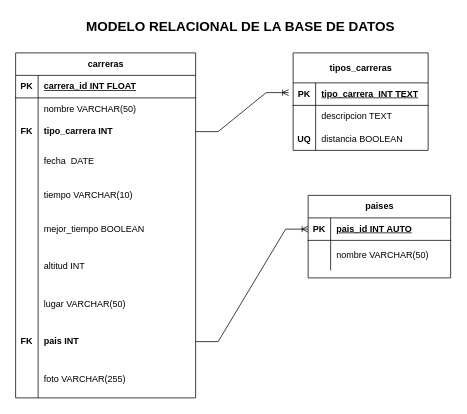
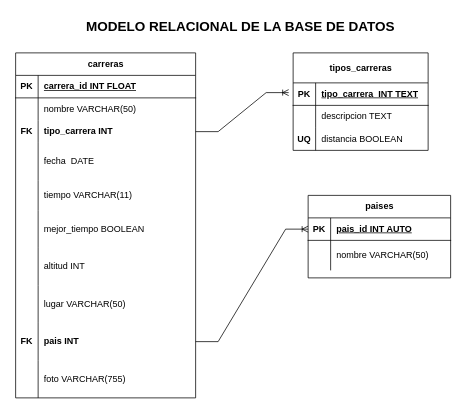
(87, 195) -> (87, 195)
(86, 379) -> (86, 379)
